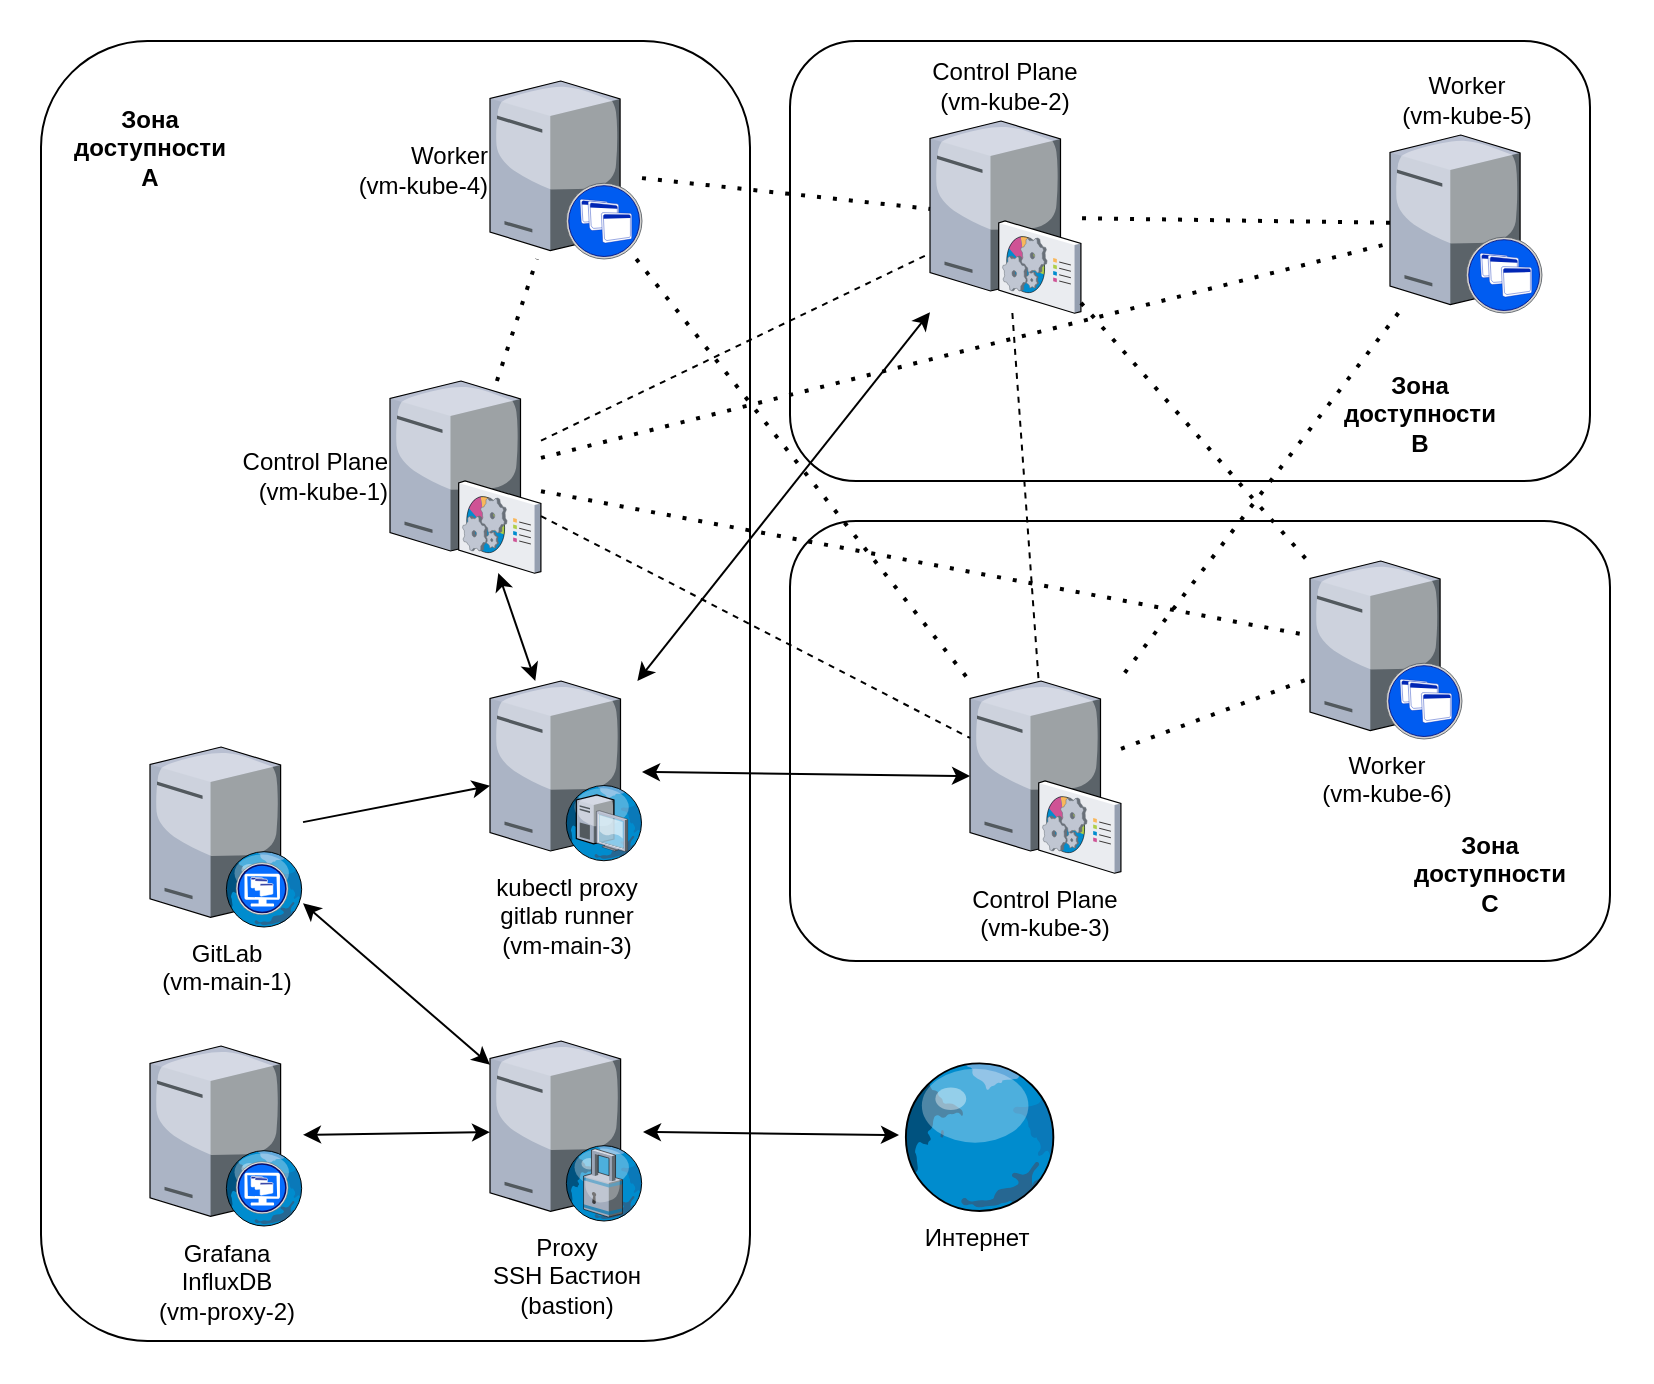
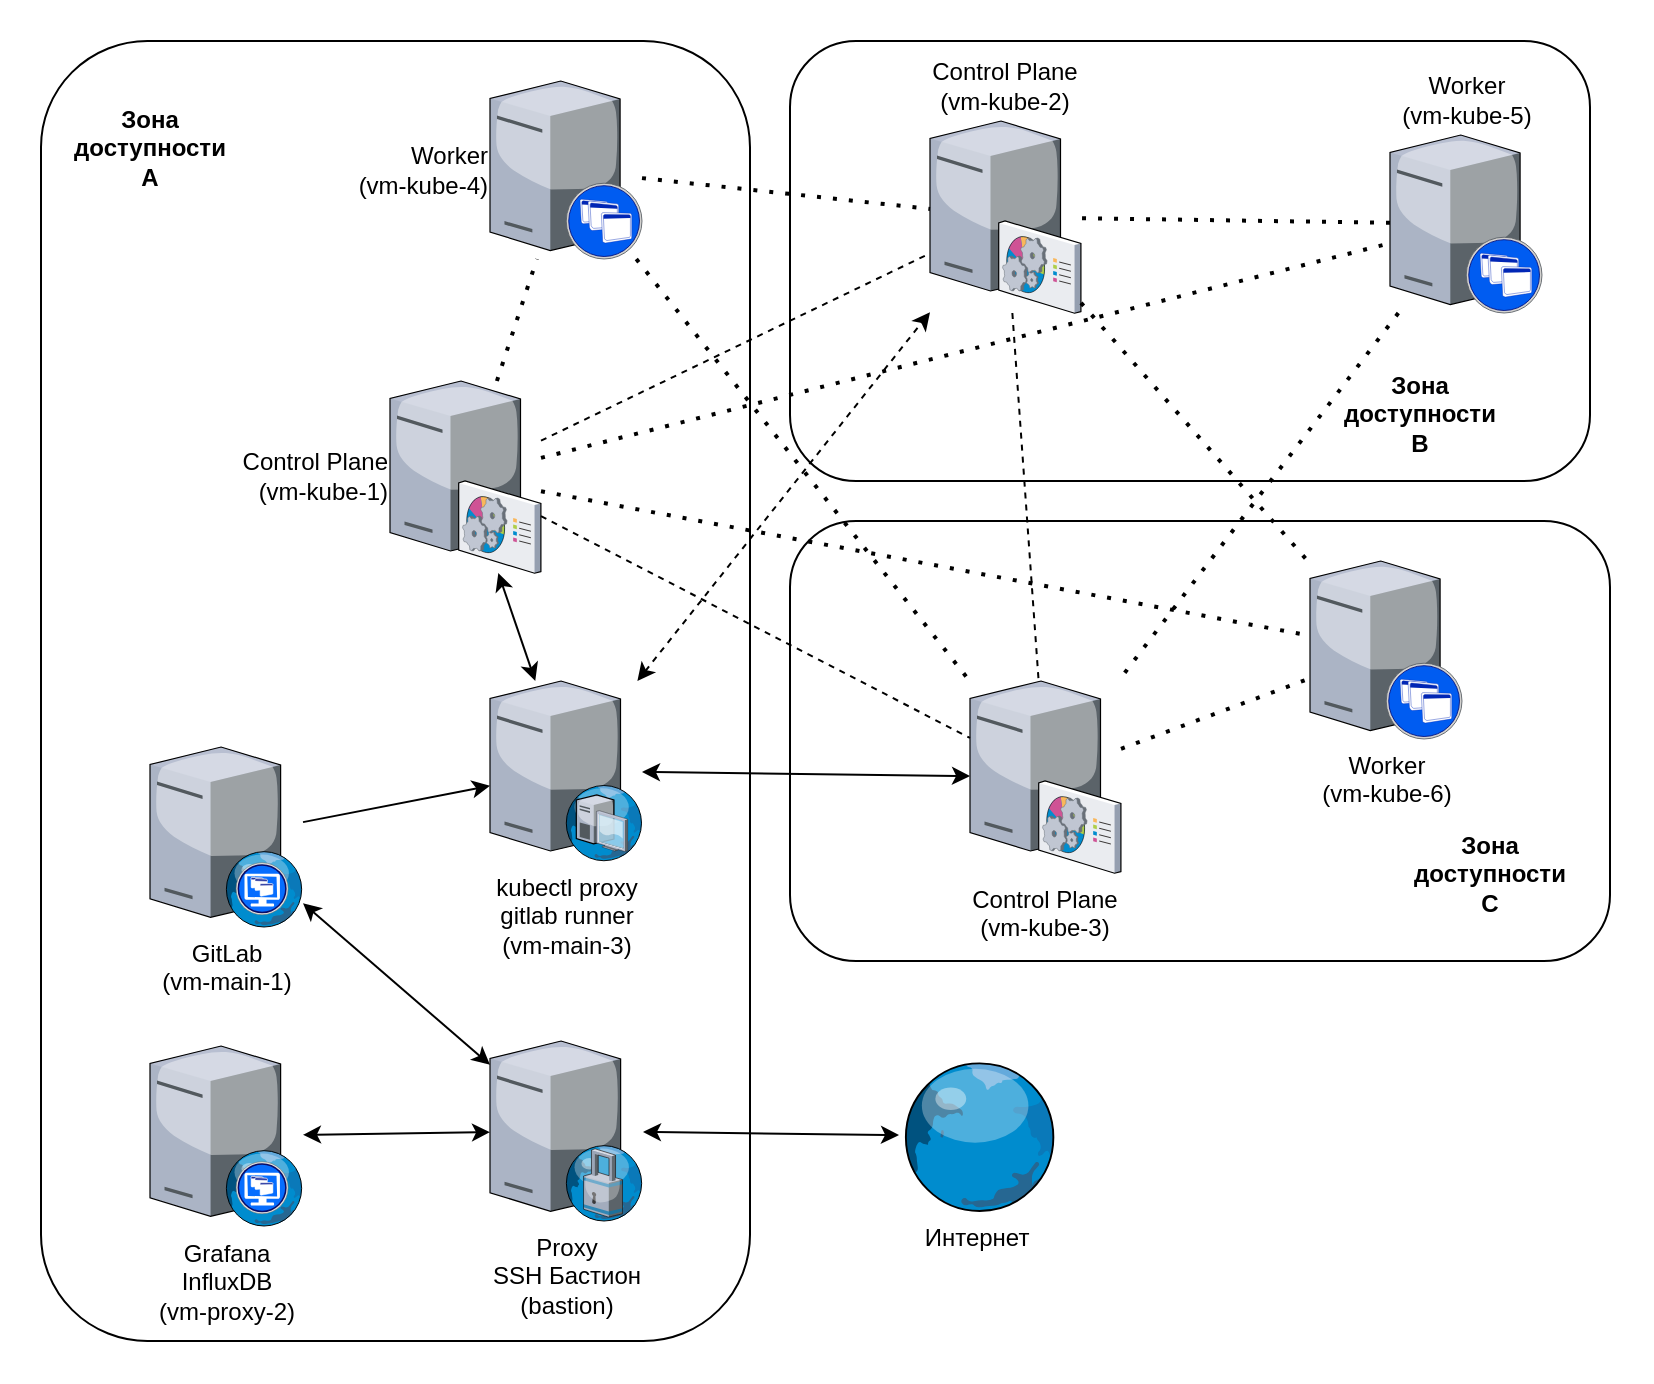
(764, 521) -> (764, 521)
